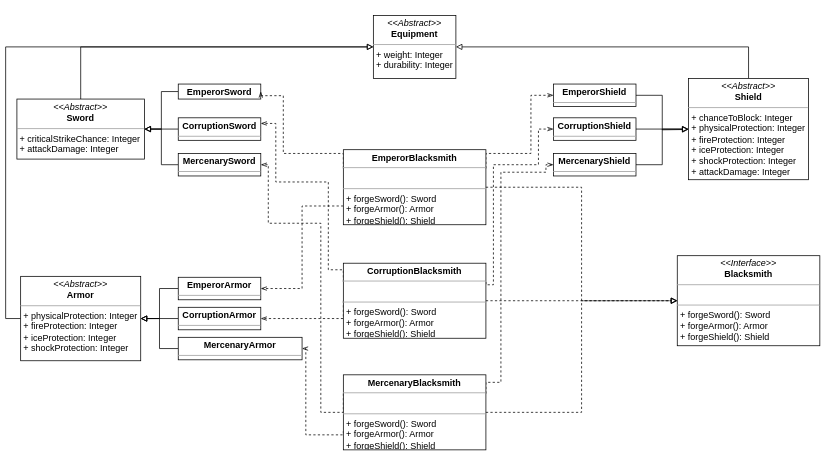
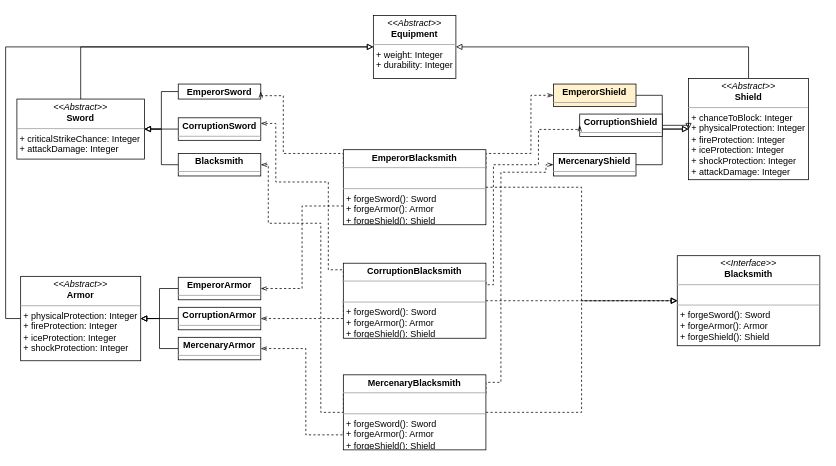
(594, 95) -> (594, 95)
(594, 129) -> (621, 125)
(213, 159) -> (201, 159)
(240, 348) -> (219, 348)
